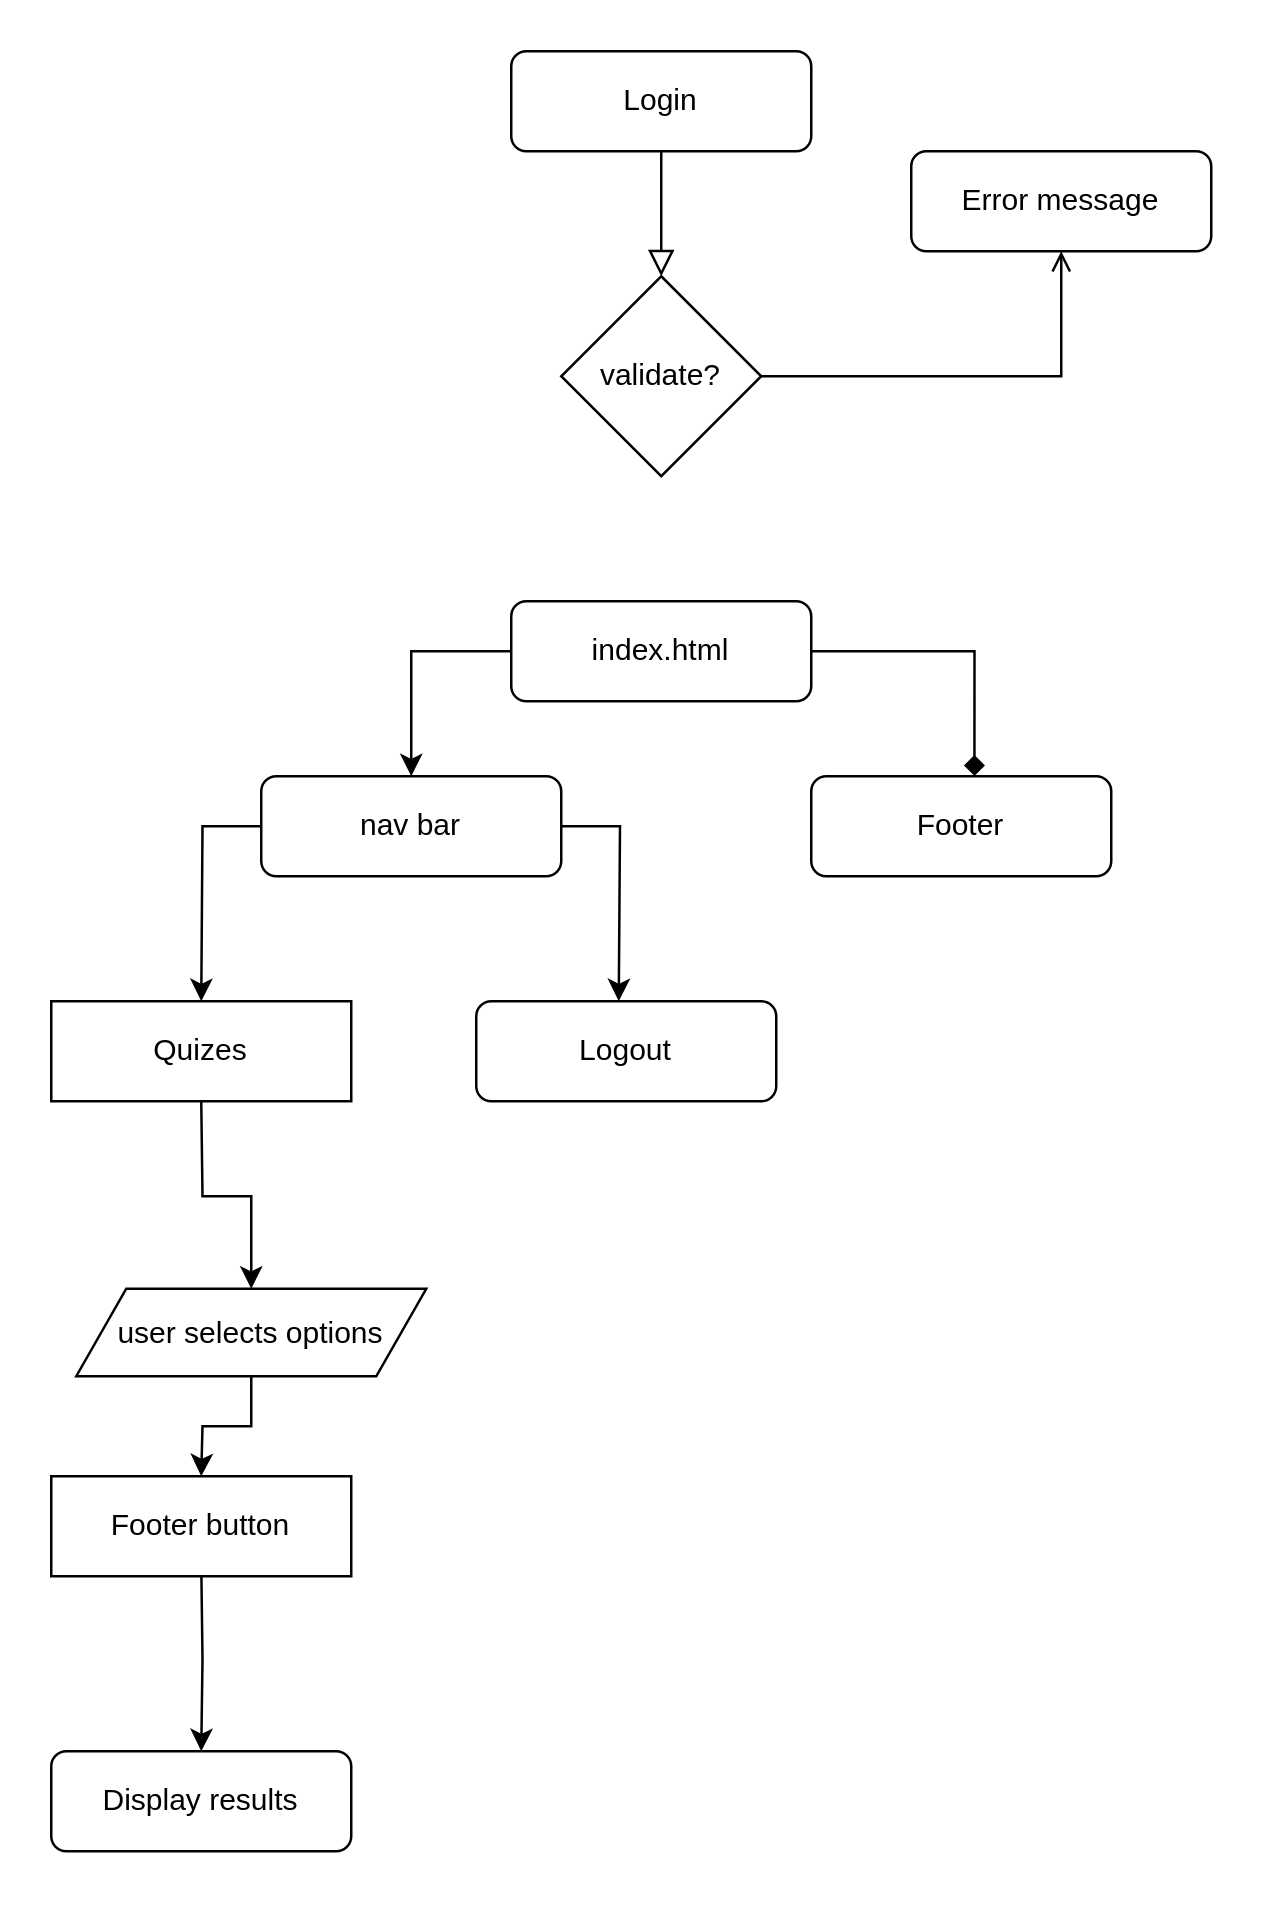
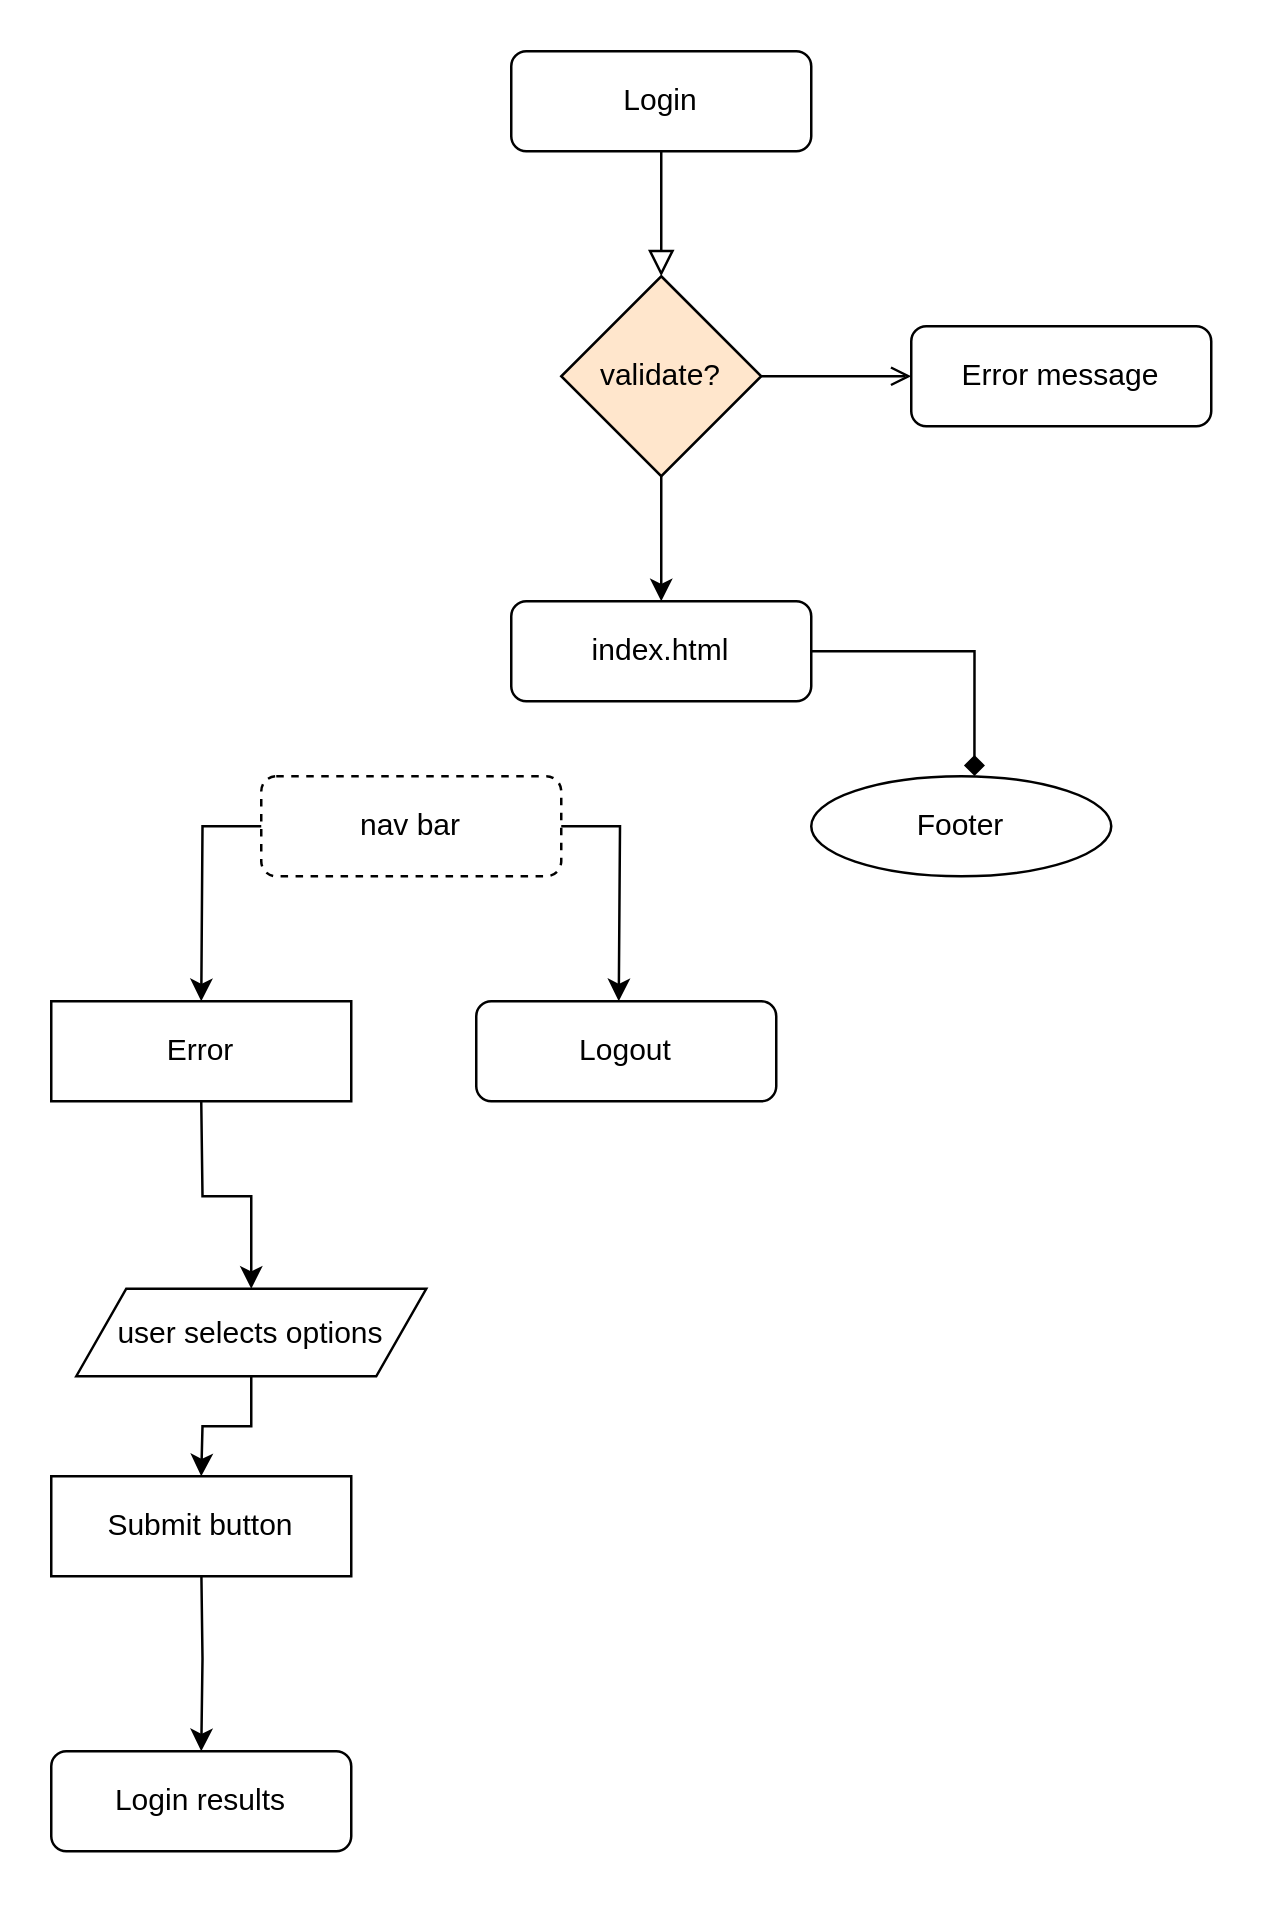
(1061, 201) -> (1061, 376)
(661, 376) -> (661, 376)
none -> (661, 530)
(411, 655) -> none
(411, 826) -> (411, 826)
(961, 826) -> (961, 826)
(201, 1051) -> (201, 1051)
(201, 1526) -> (201, 1526)
(201, 1801) -> (201, 1801)
